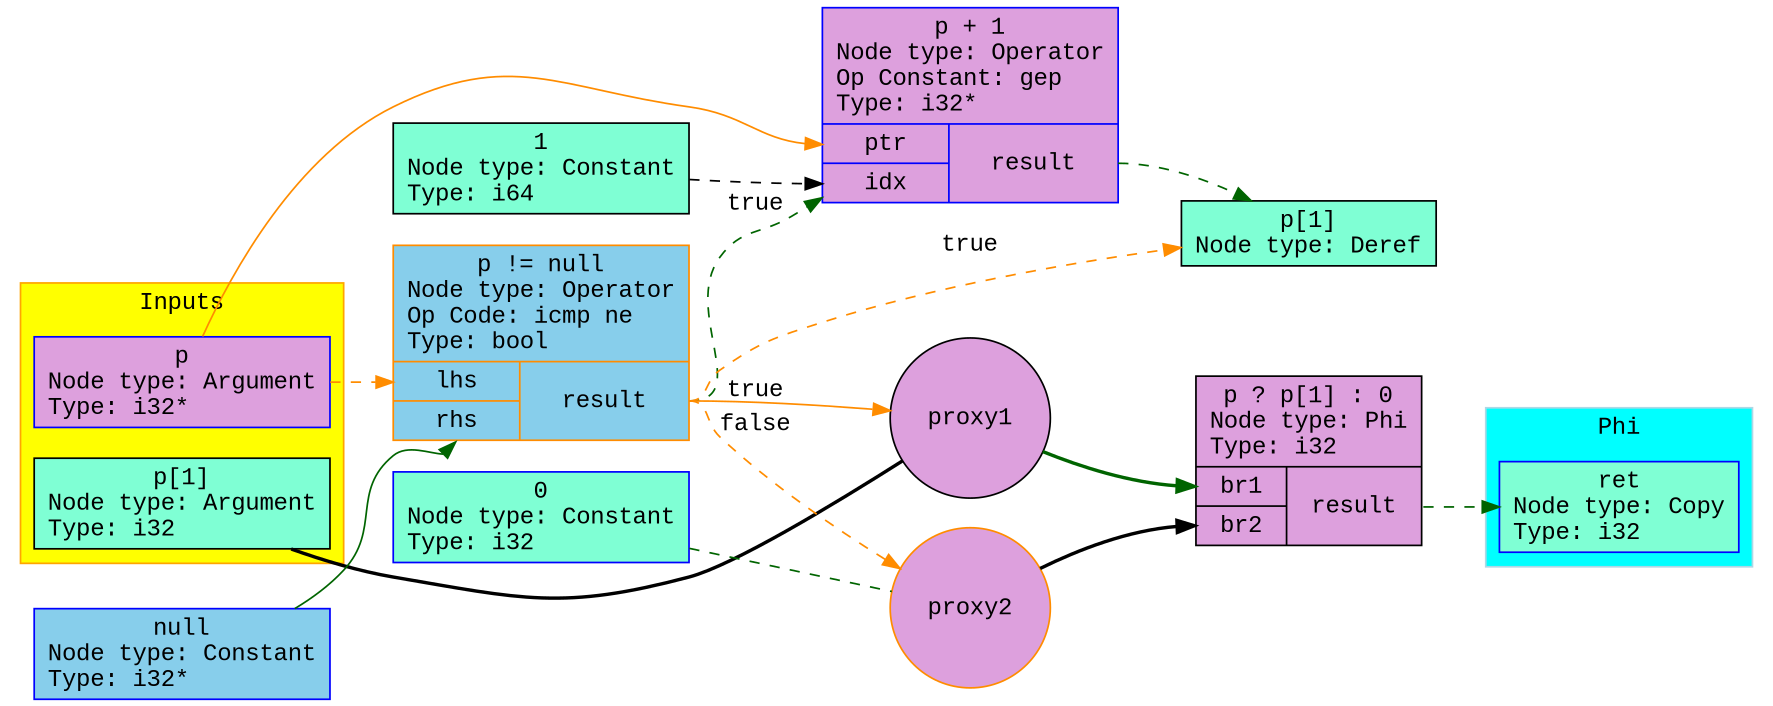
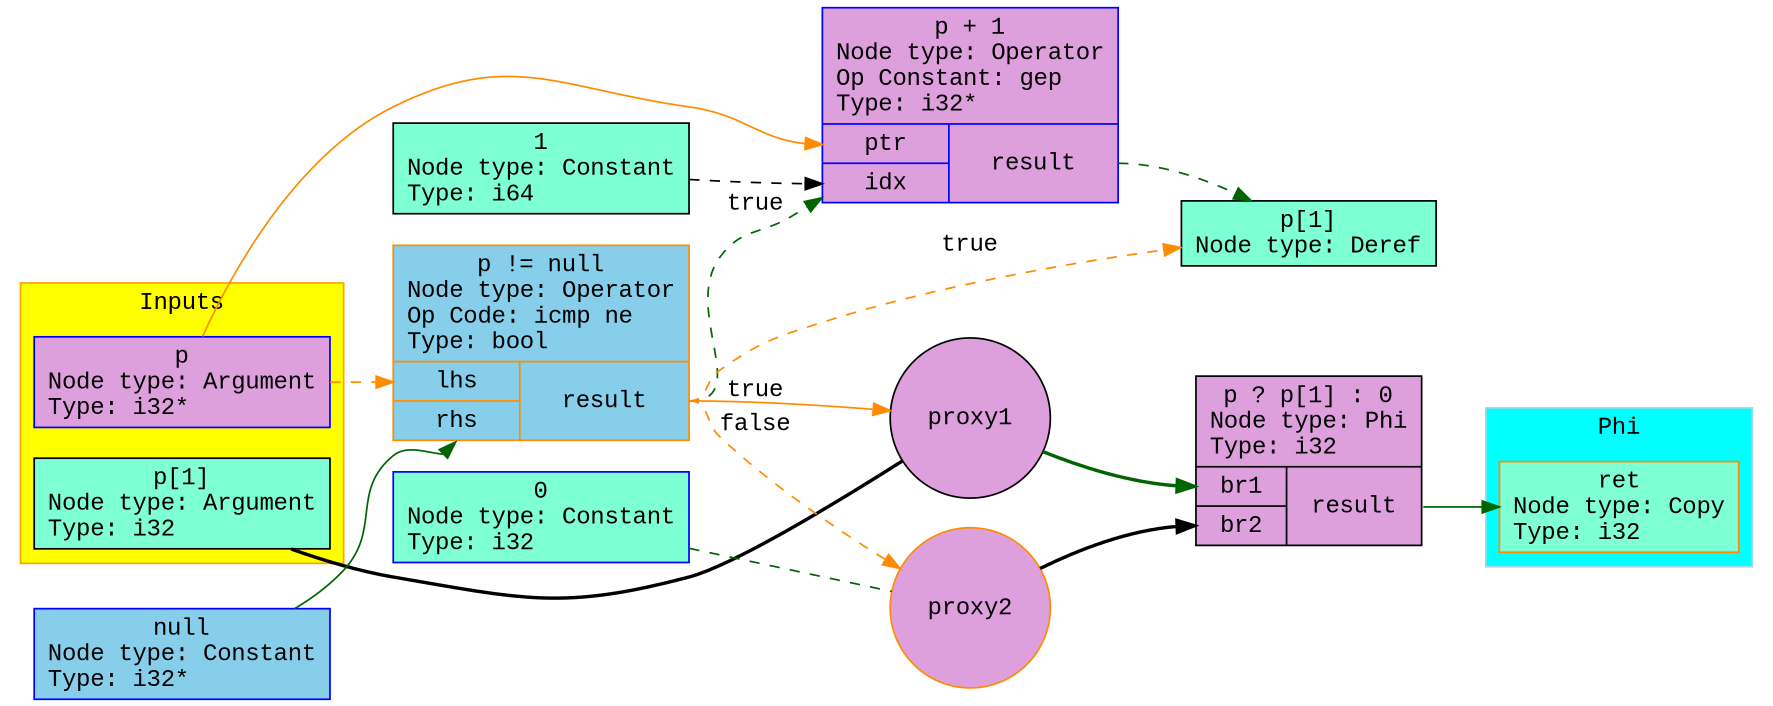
(1453, 507) -> (1453, 507)
(1619, 507) -> (1619, 507)
